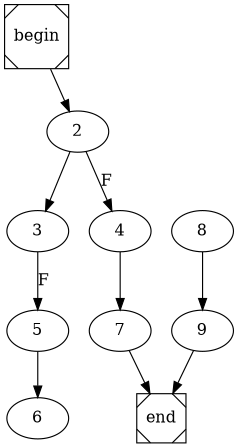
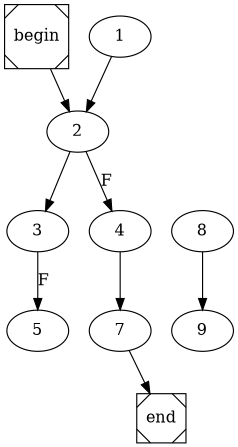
none -> (120, 37)
(186, 367) -> none
(38, 418) -> none
